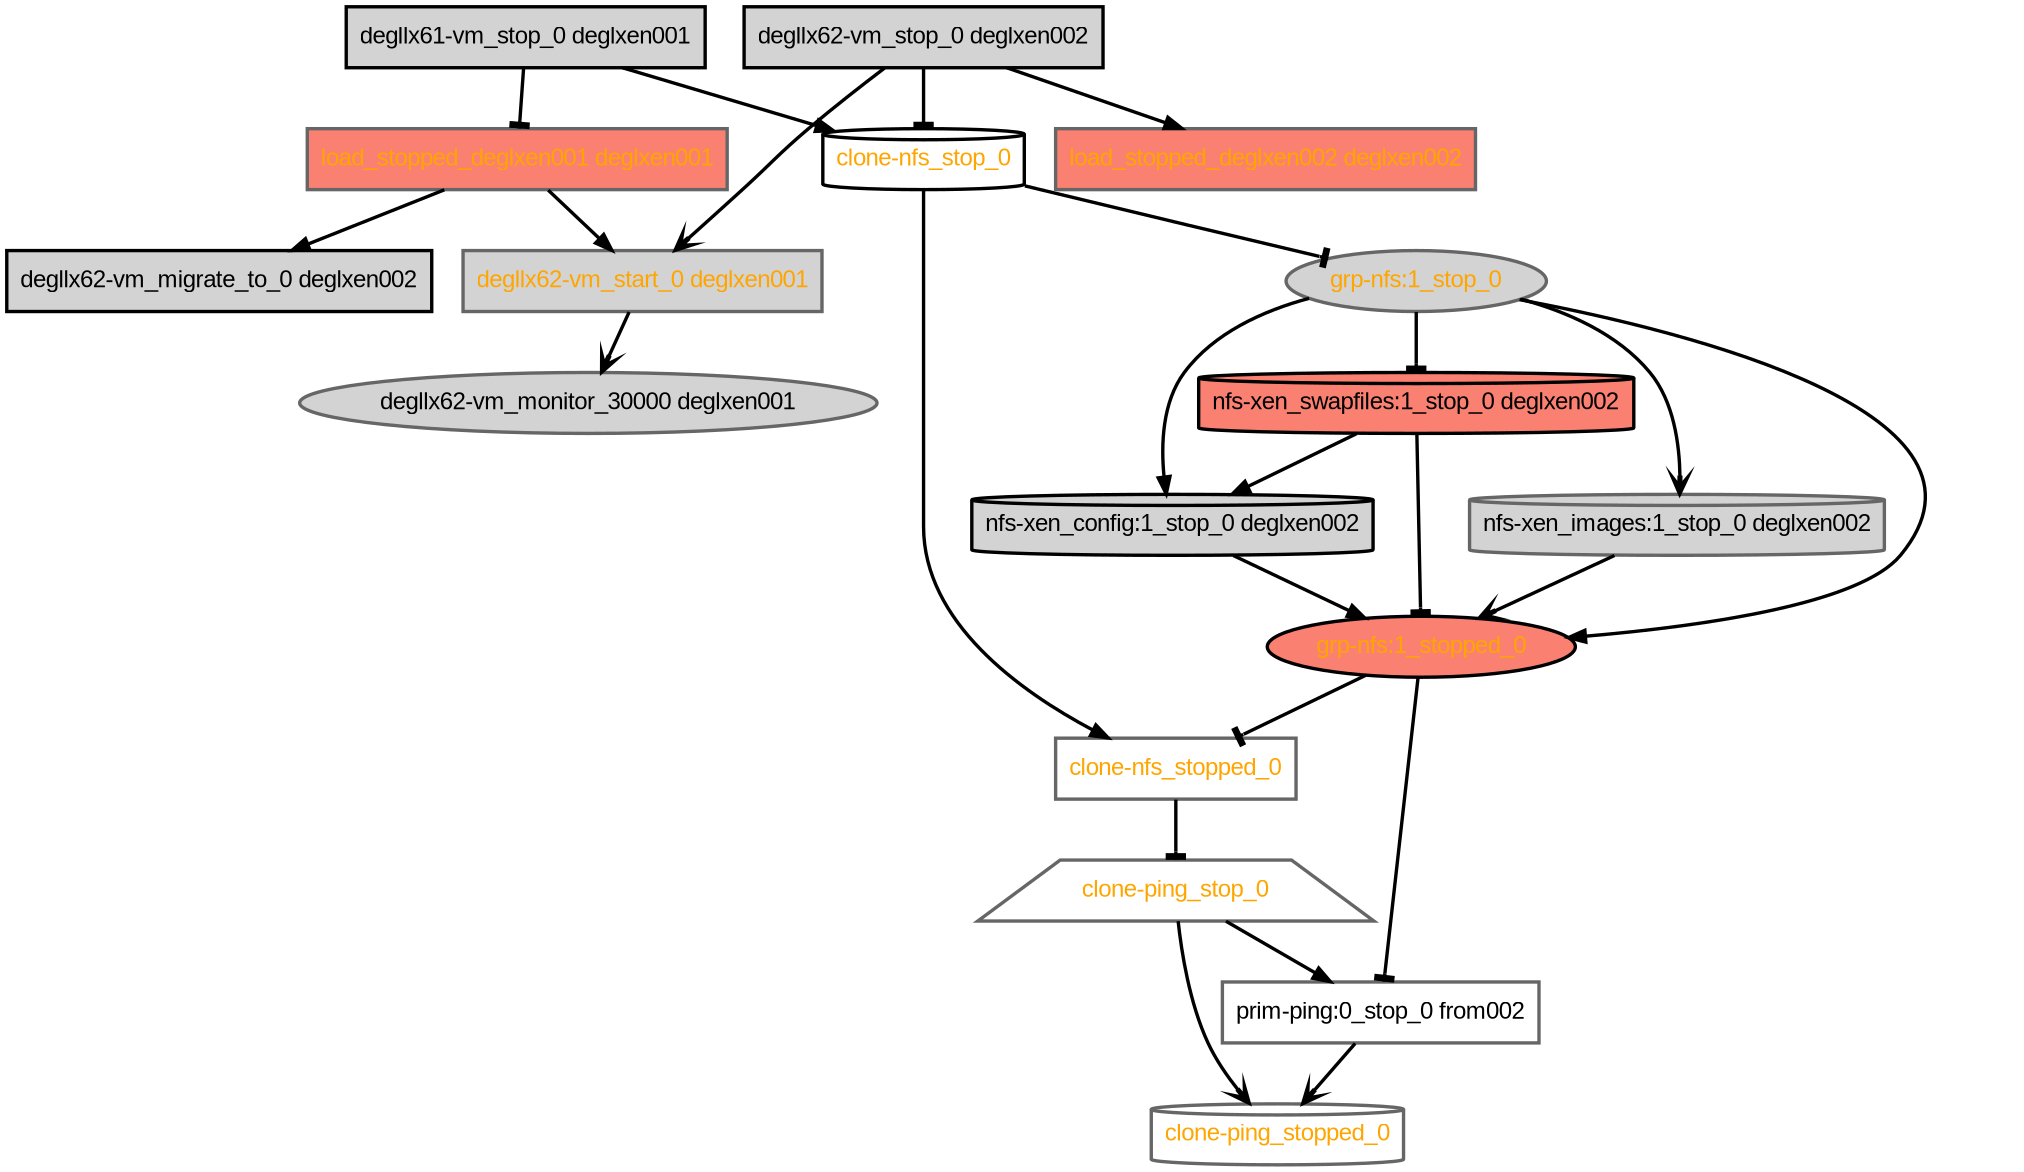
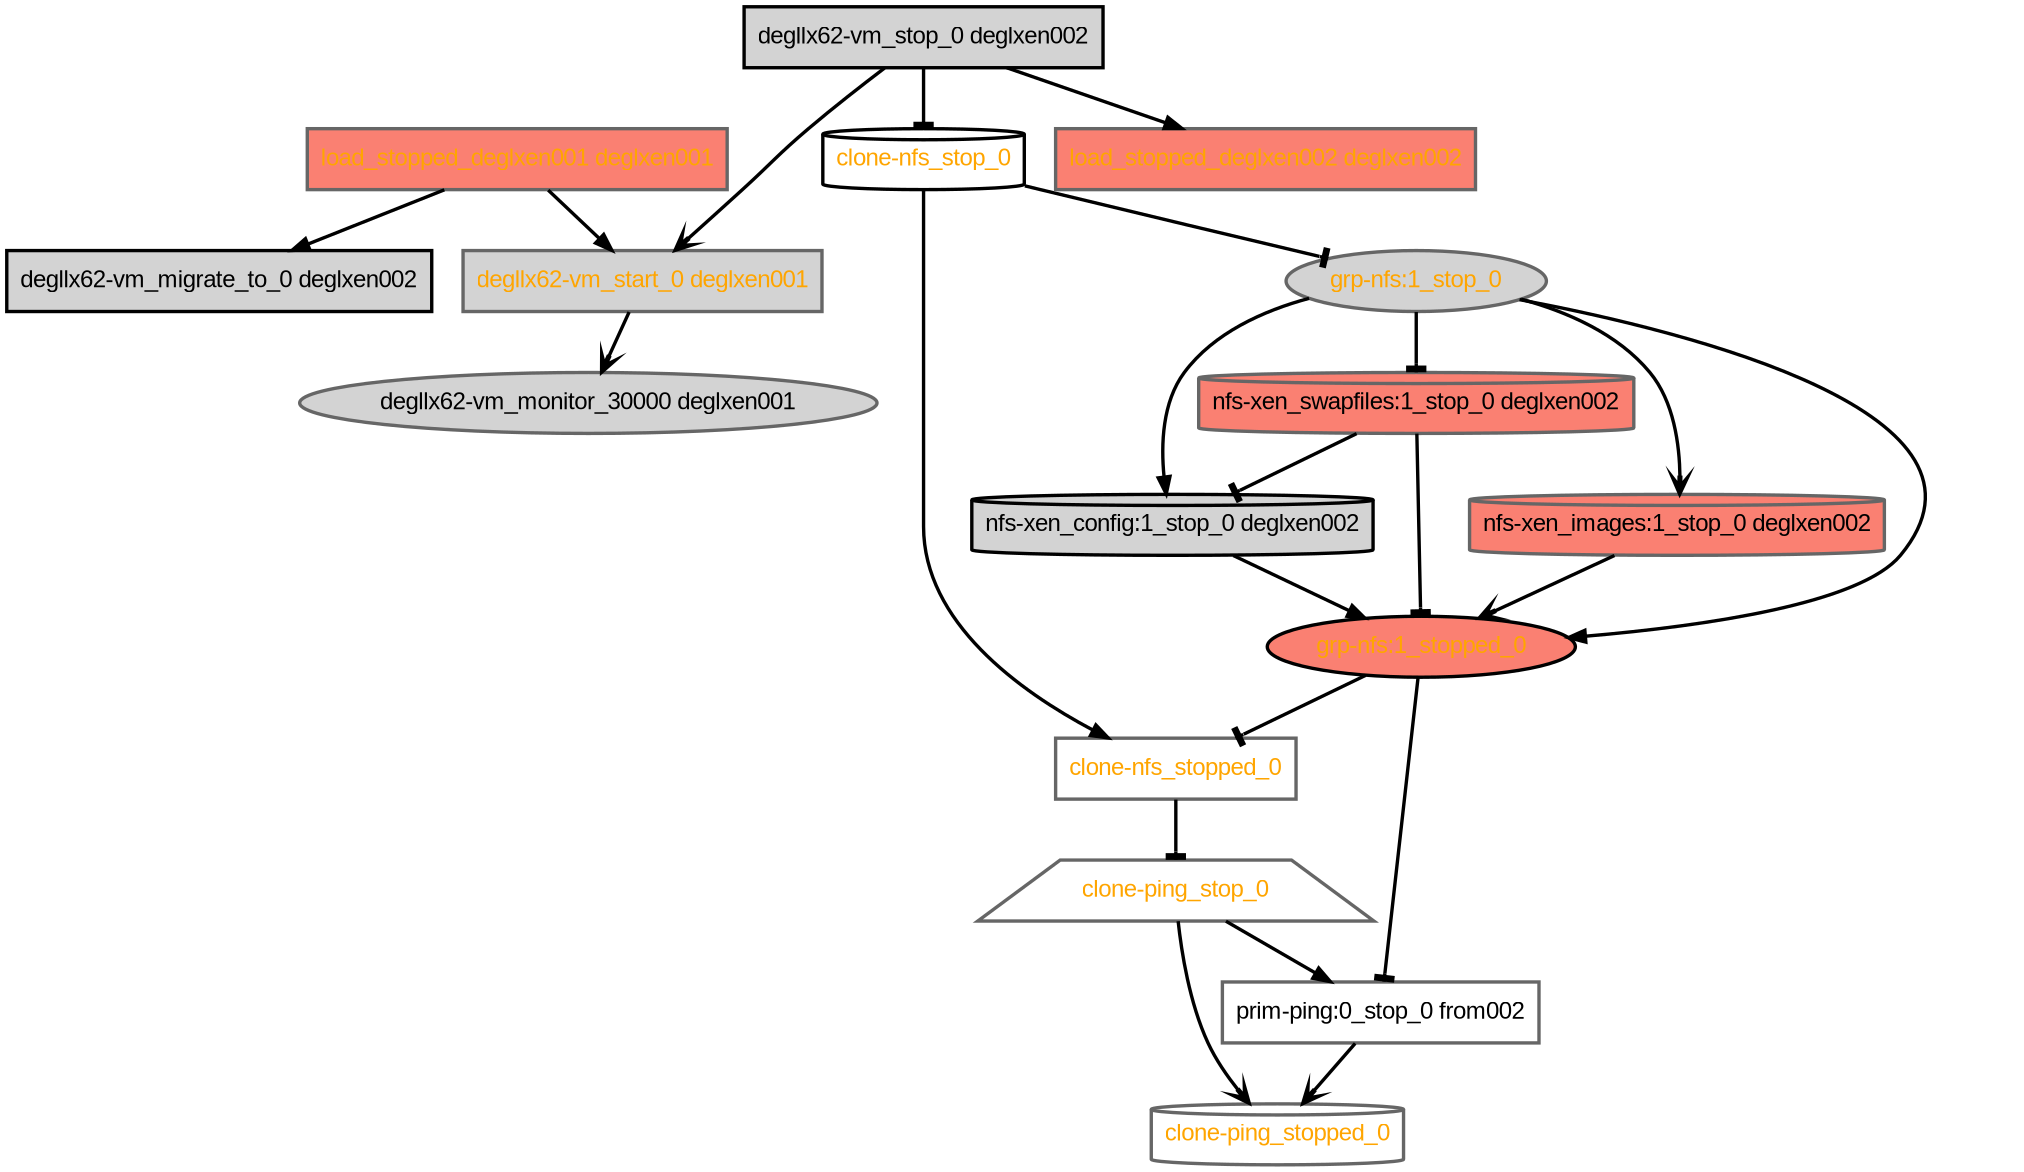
(526, 37) -> none
(1416, 403) -> (1416, 403)
(1298, 462) -> (1298, 462)
(1677, 525) -> (1677, 525)
